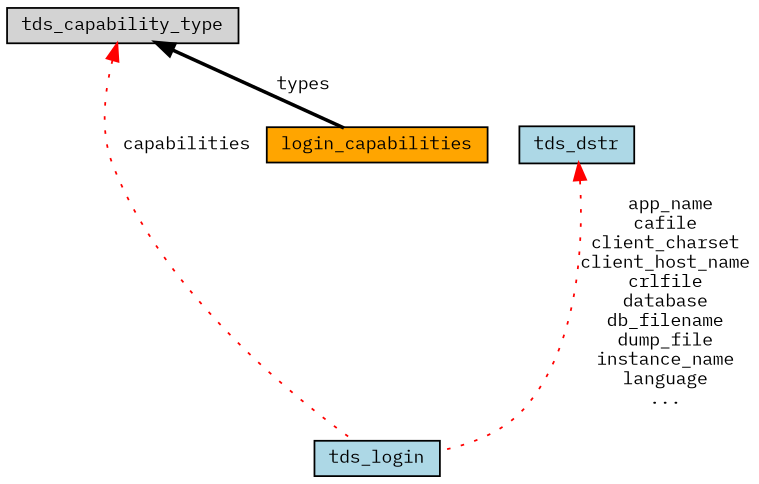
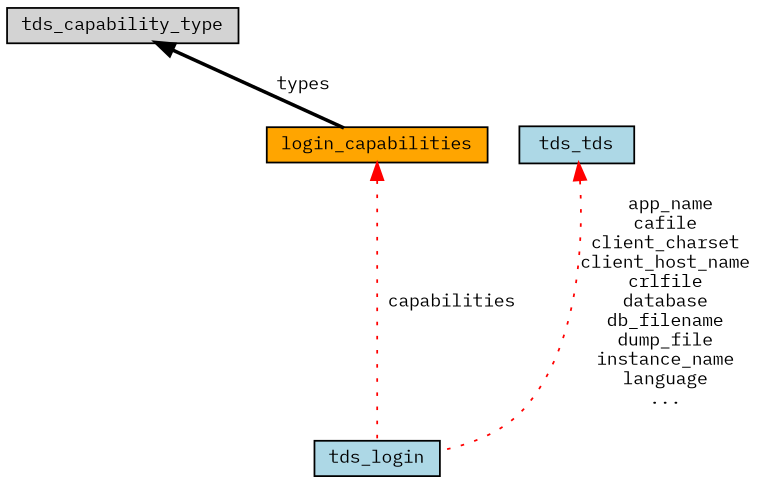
(577, 145) -> (577, 145)
(181, 279) -> (377, 311)
